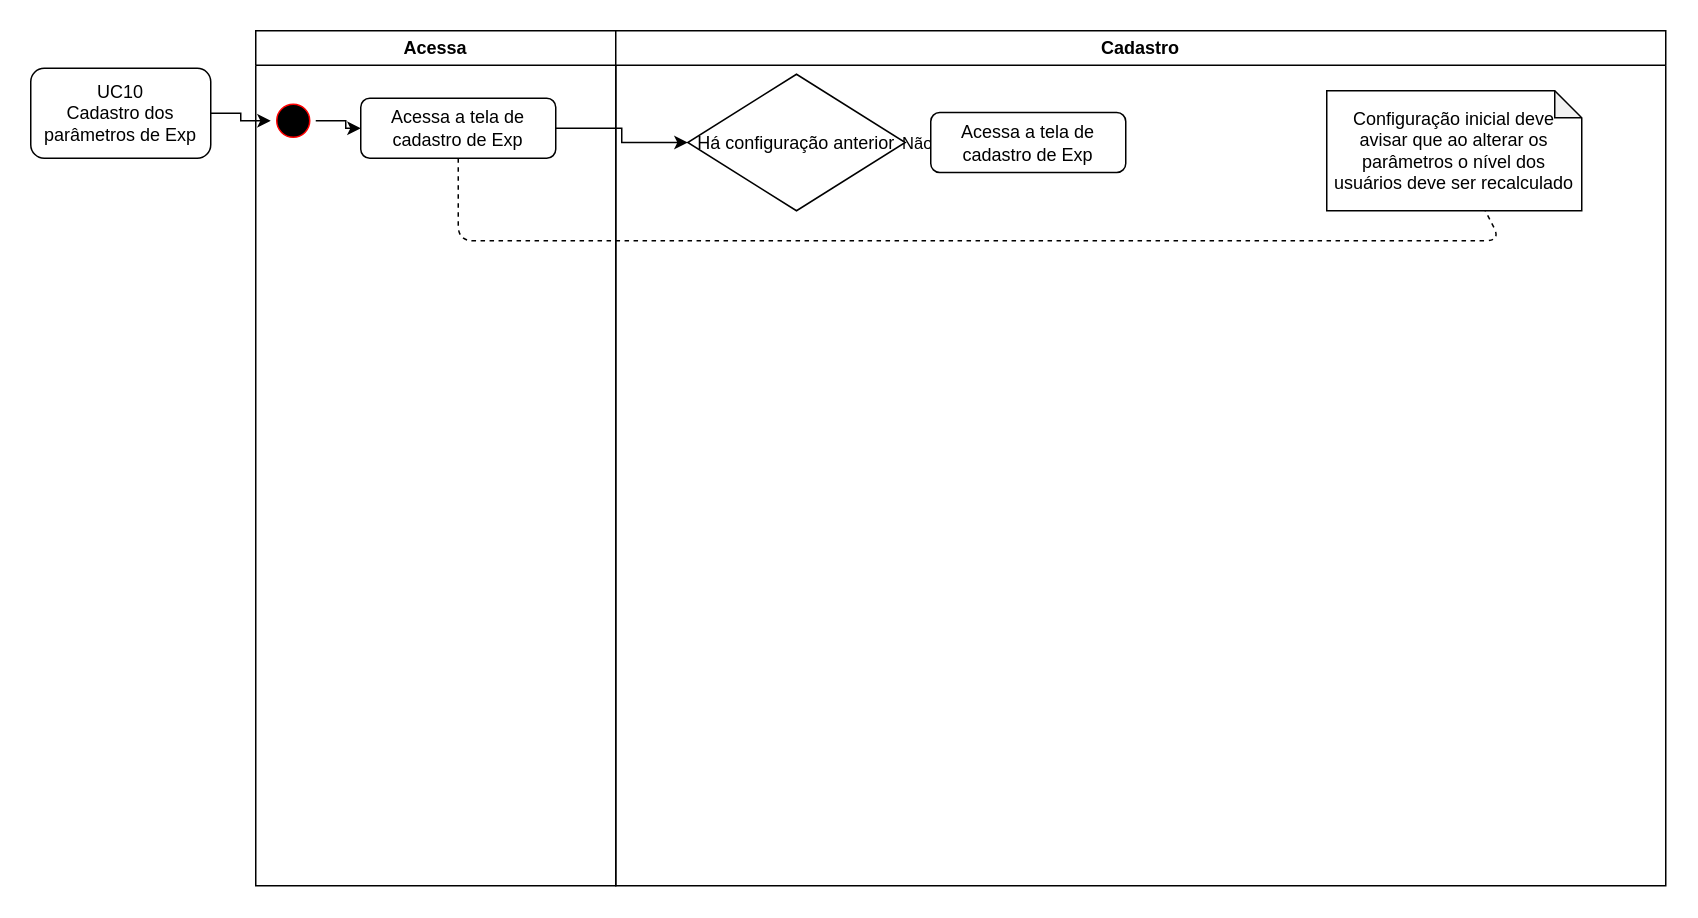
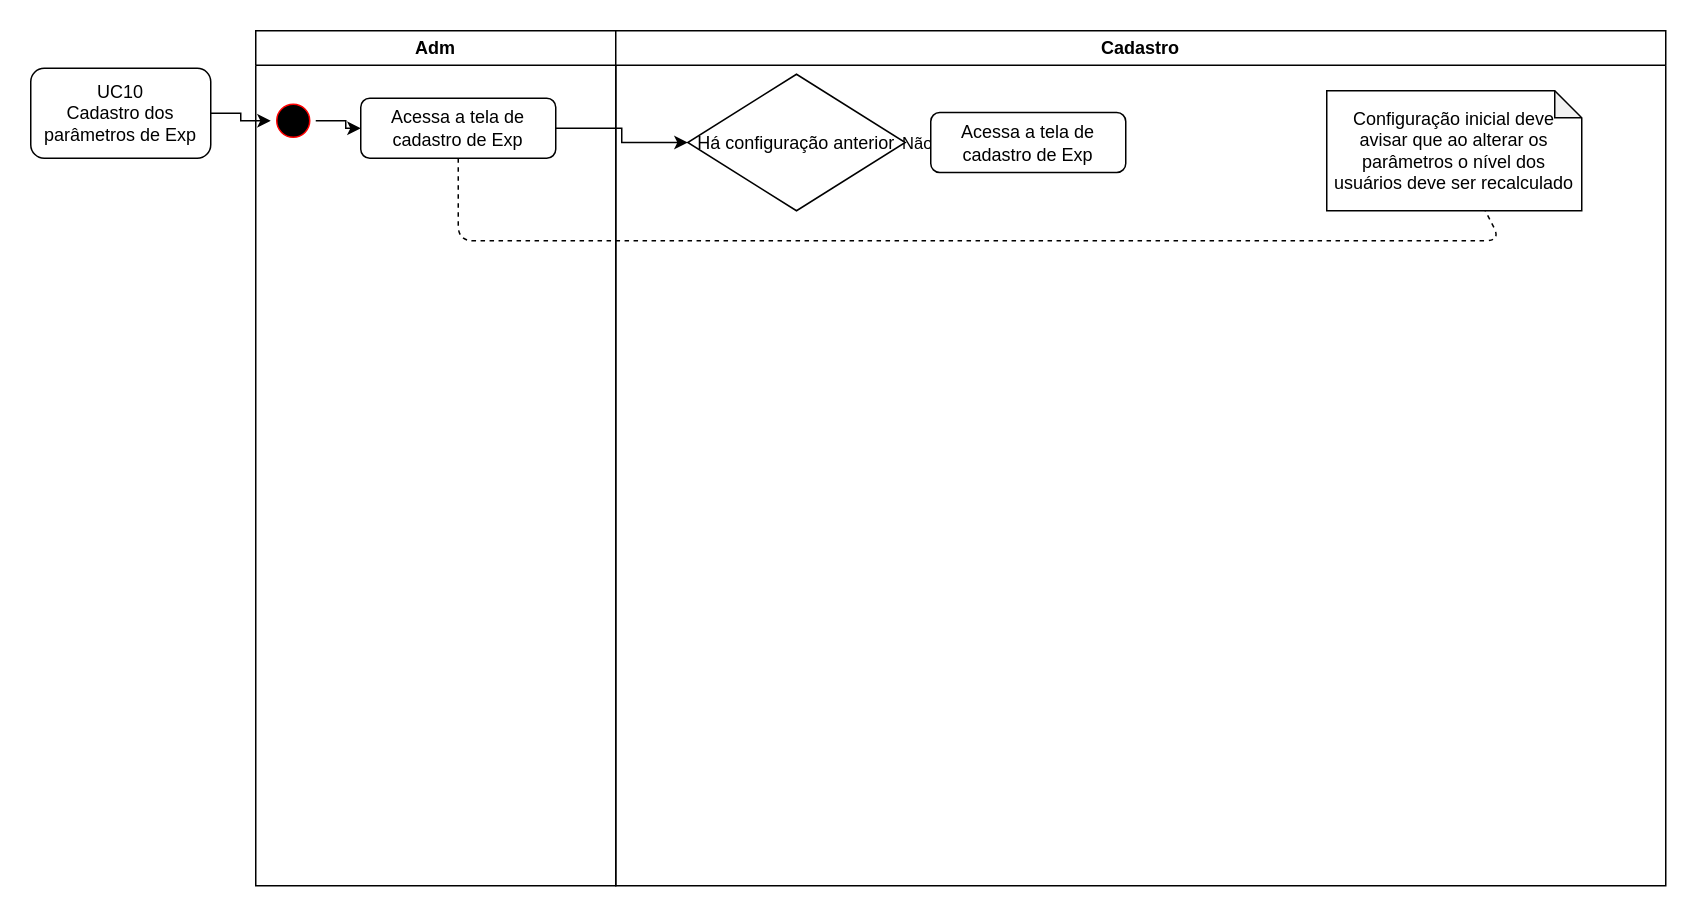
(436, 49) -> (436, 49)
